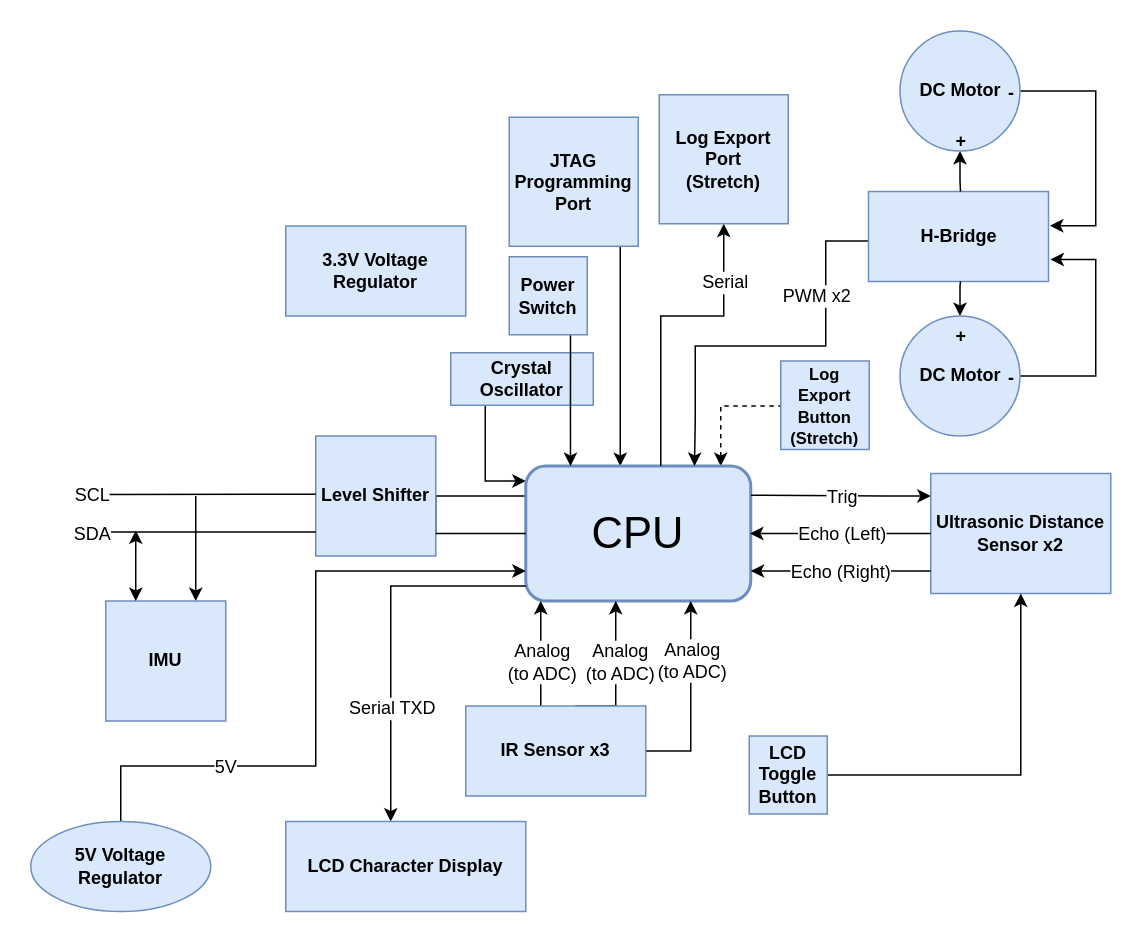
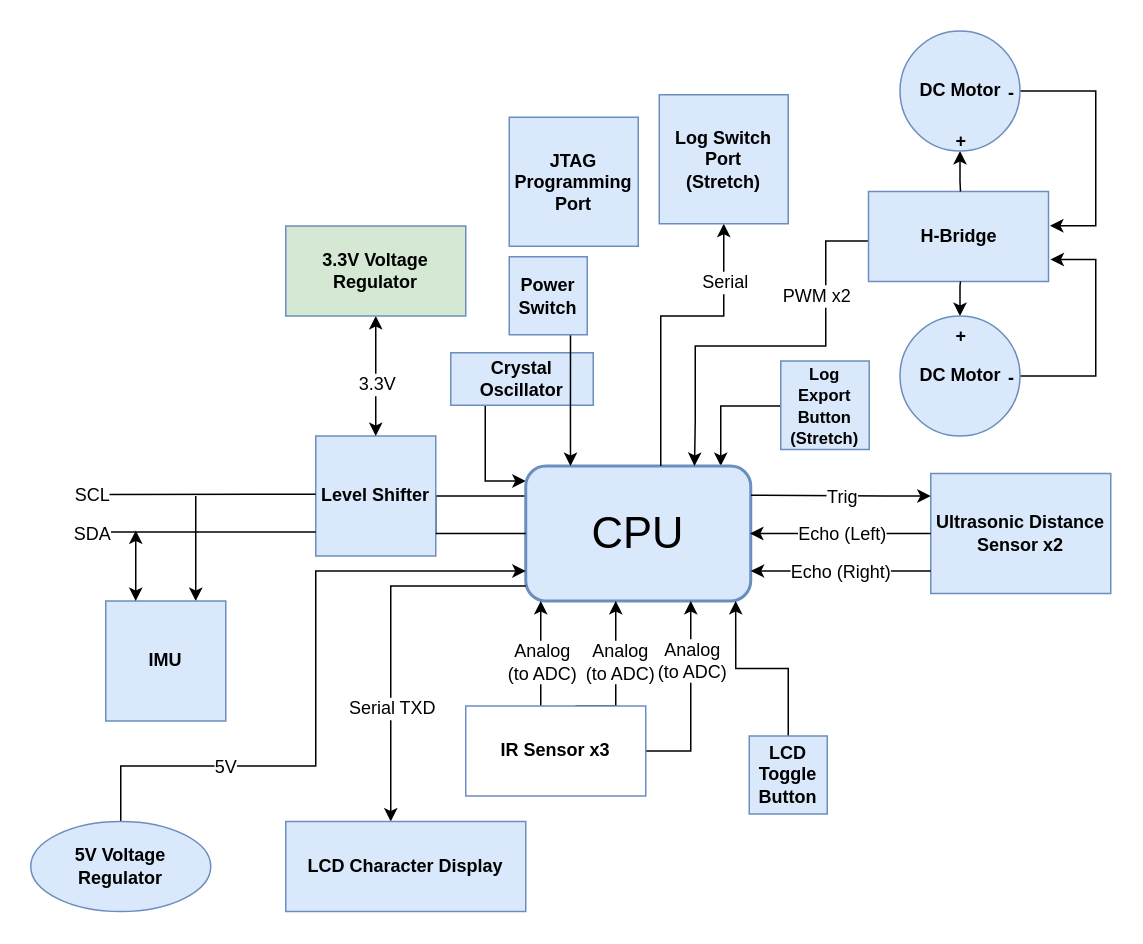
(724, 160) -> (724, 160)
(376, 271) -> (376, 271)
(620, 351) -> none
none -> (376, 376)
(725, 406) -> (725, 406)
(556, 751) -> (556, 751)
(1010, 775) -> (767, 668)
